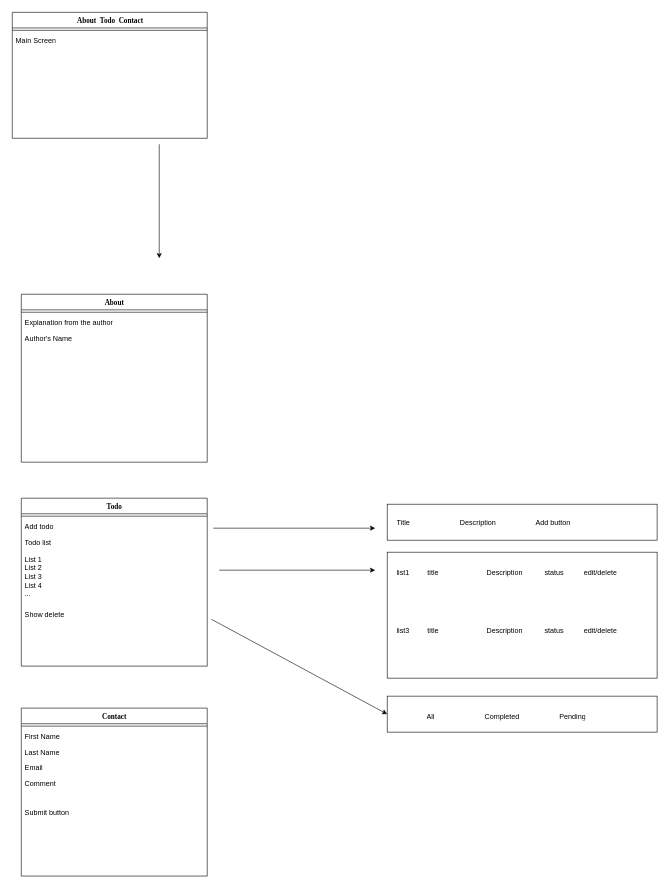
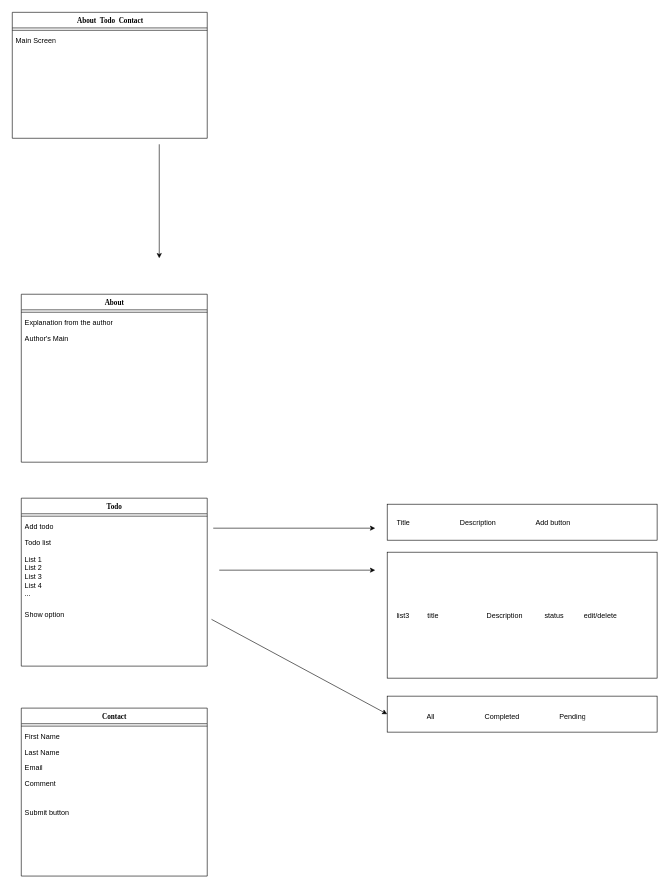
(49, 339) -> (48, 339)
(516, 572) -> none
(45, 615) -> (45, 615)
(516, 630) -> (516, 615)
